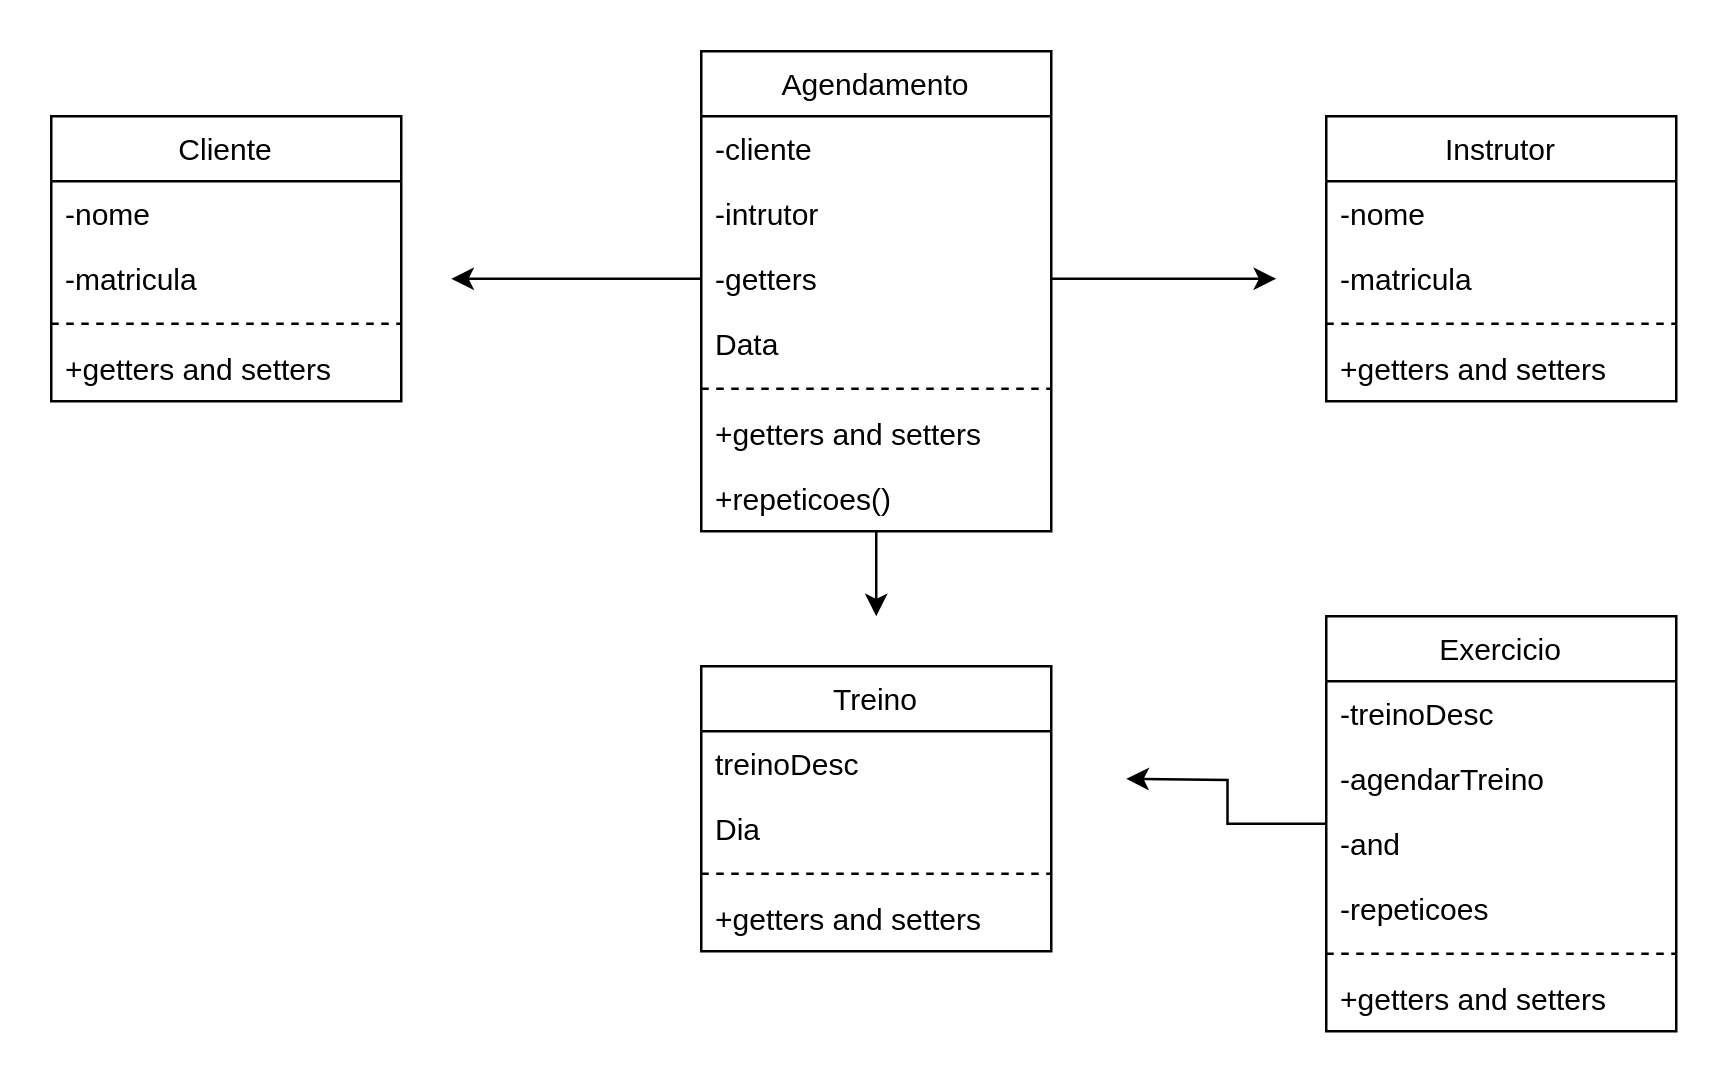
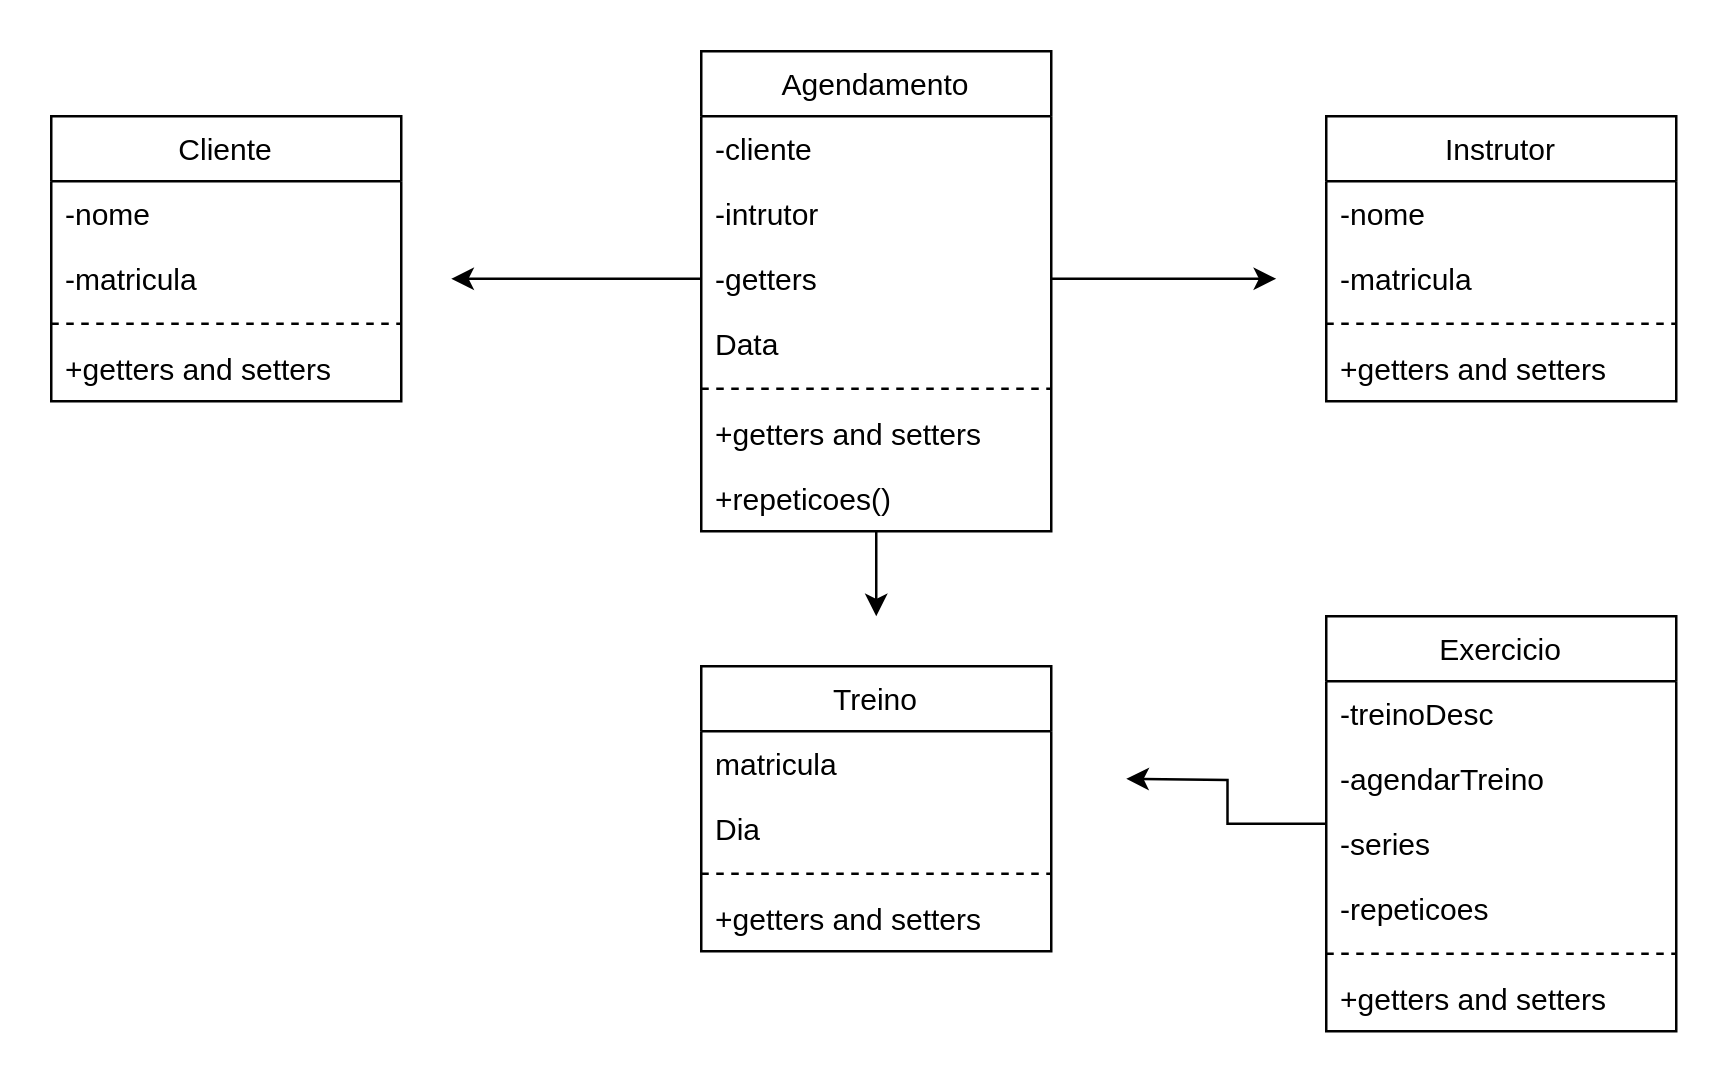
(795, 765) -> (783, 765)
(1374, 845) -> (1395, 845)
